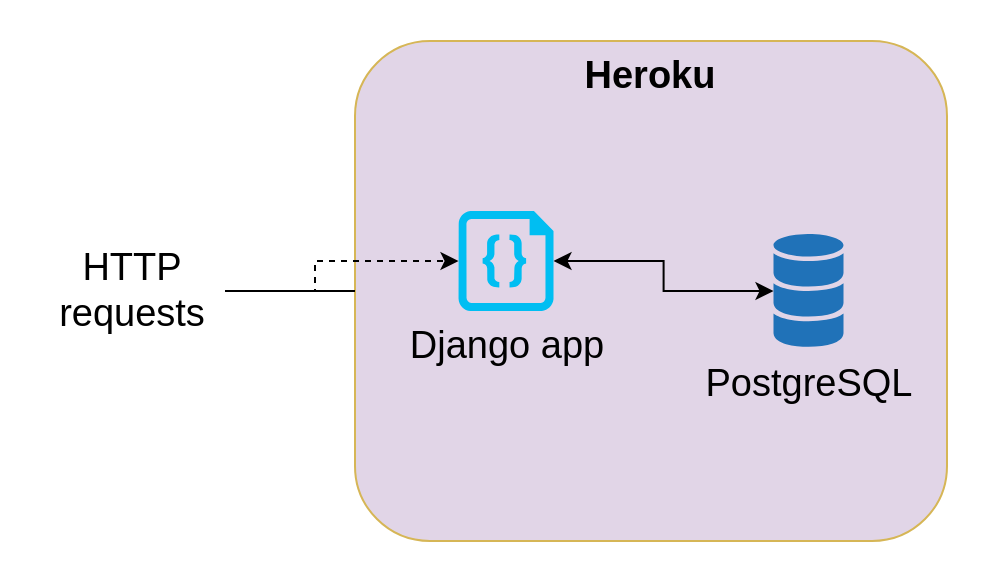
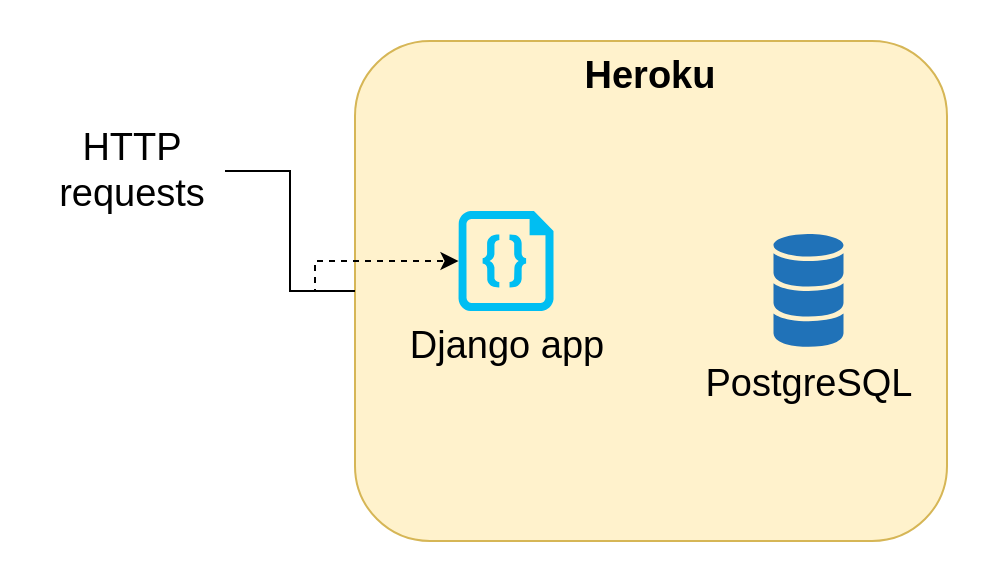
(664, 276) -> none
(133, 291) -> (133, 171)
(651, 291) -> (651, 291)
